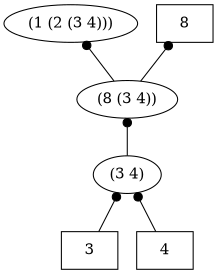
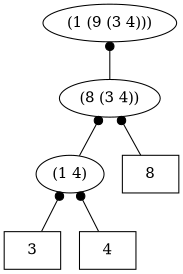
(71, 24) -> (110, 23)
(153, 65) -> (132, 140)
(127, 175) -> (70, 174)
